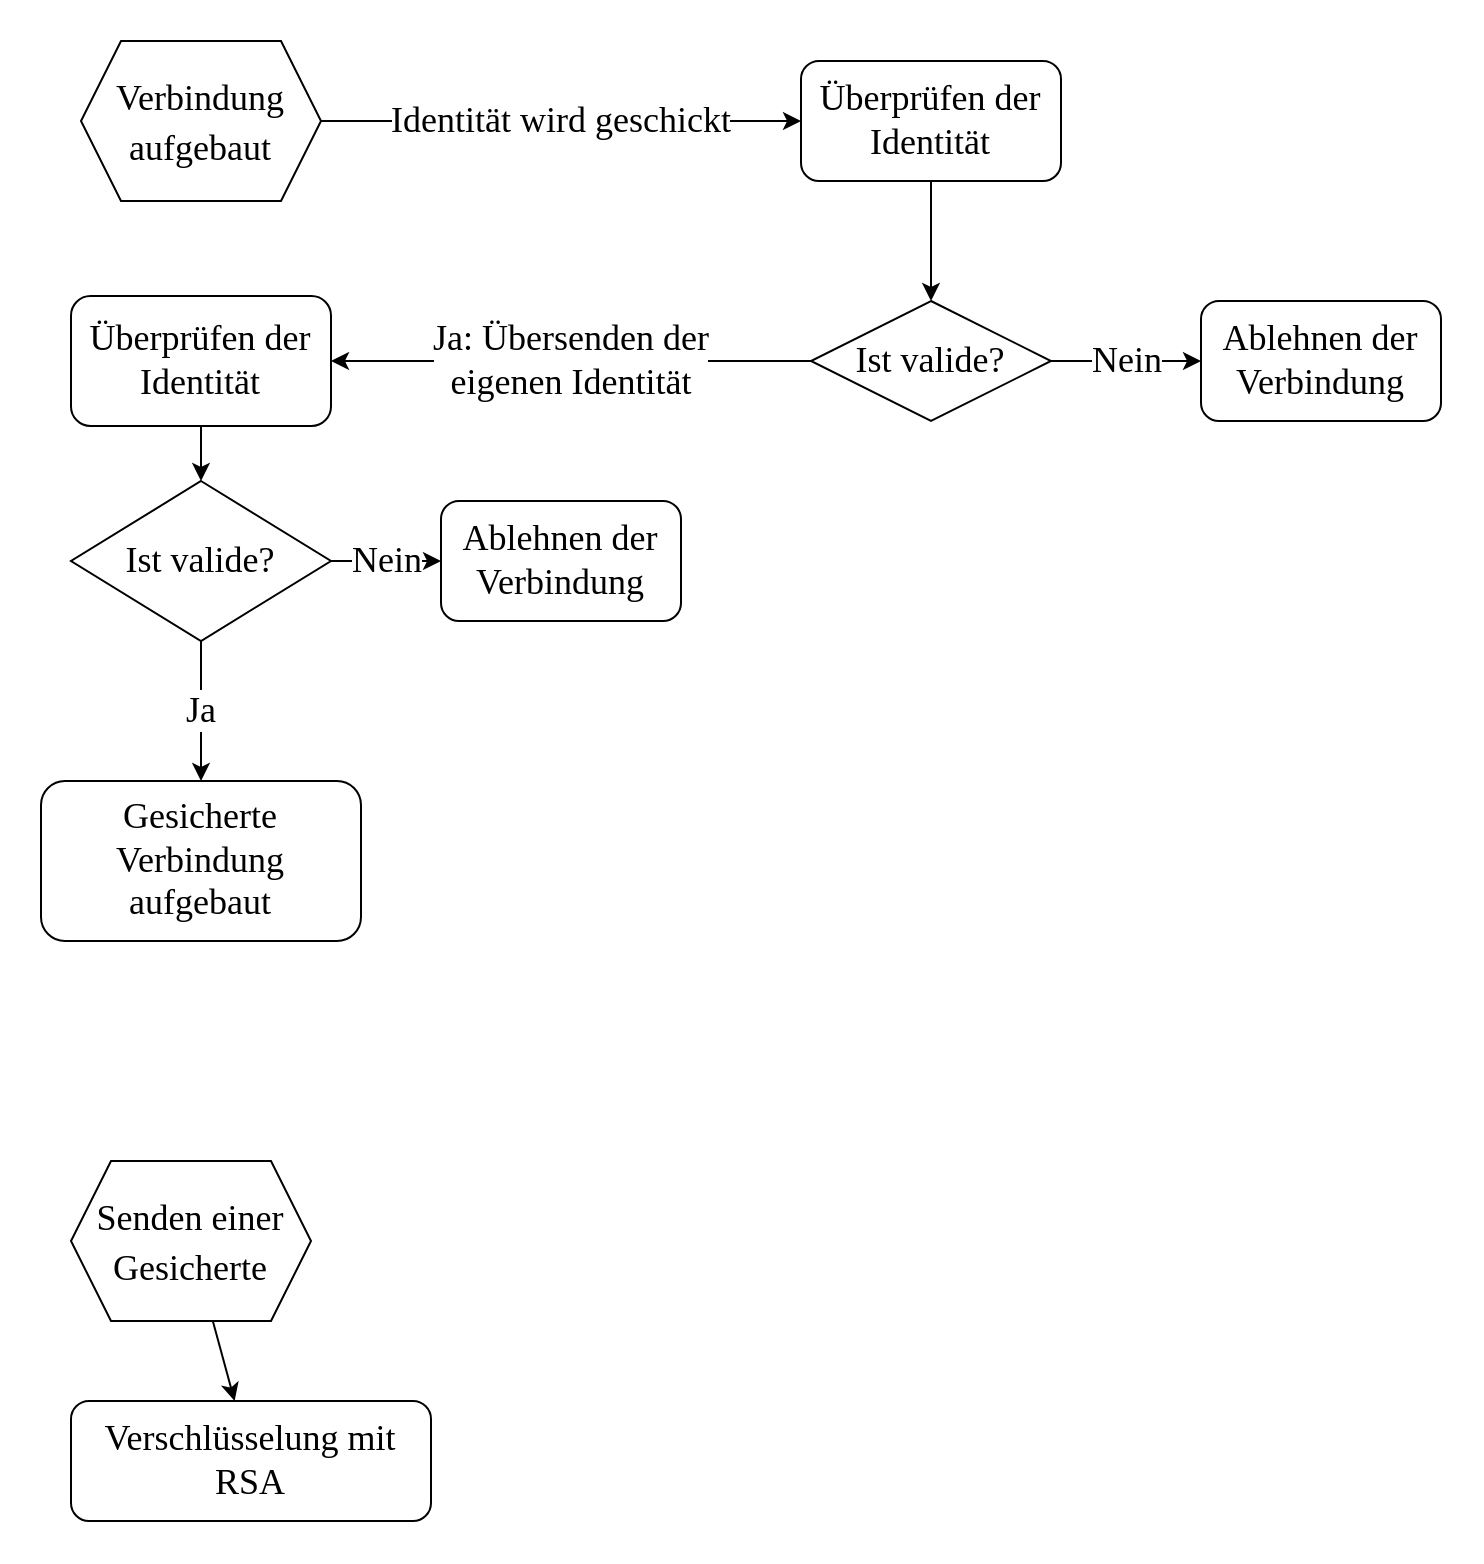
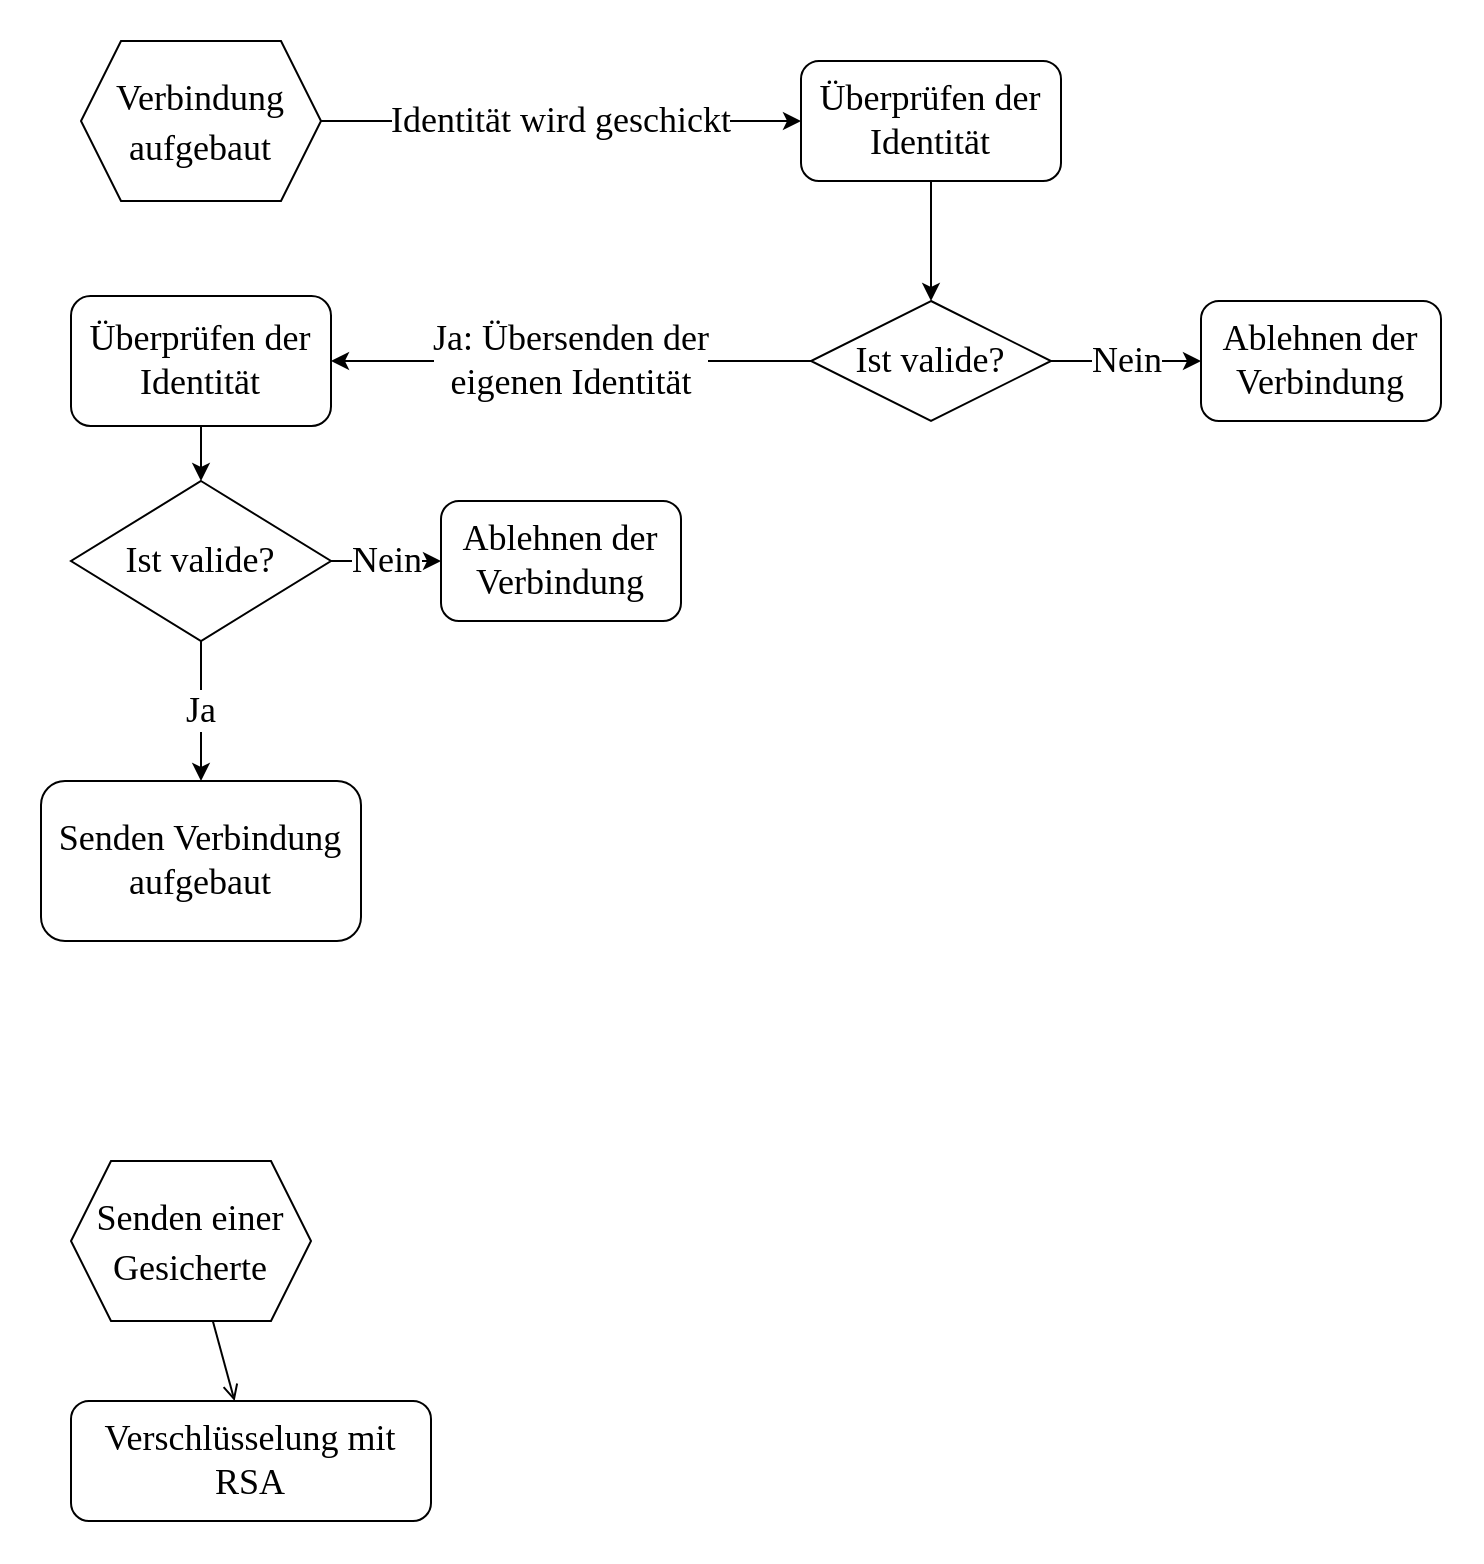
(201, 861) -> (201, 861)
(230, 1386) -> (231, 1389)
